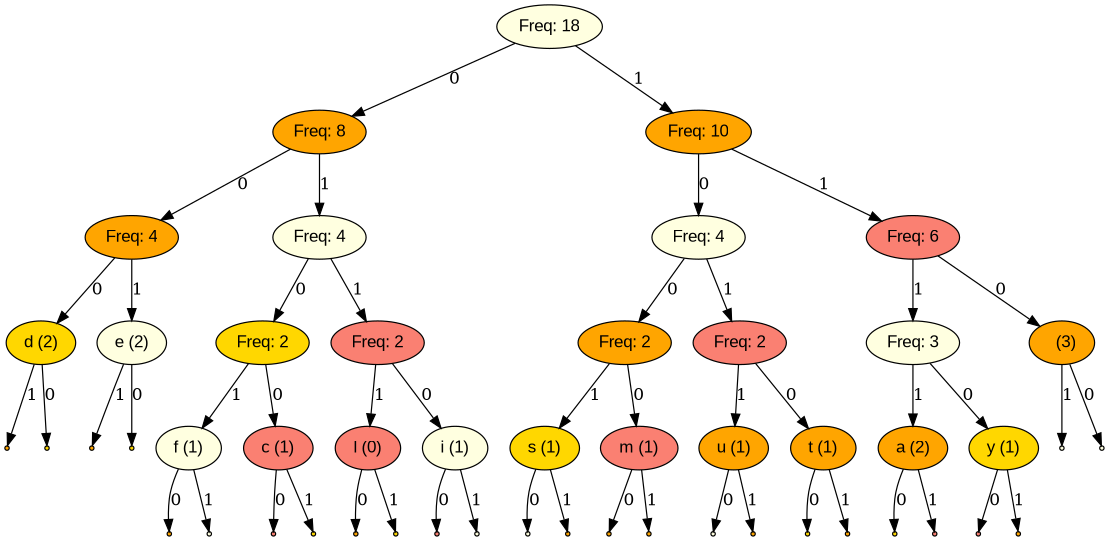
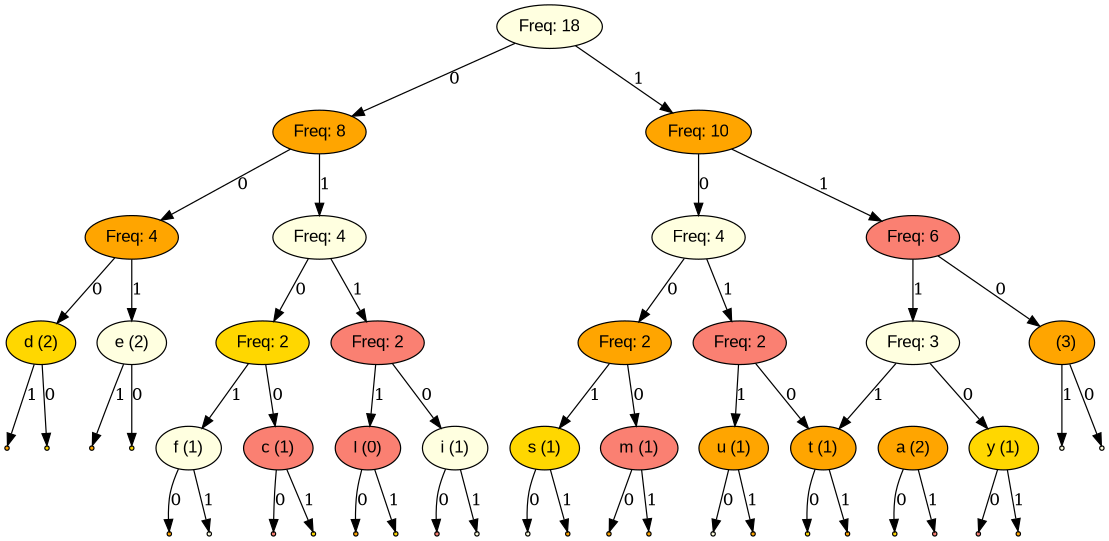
(913, 389) -> (872, 391)
